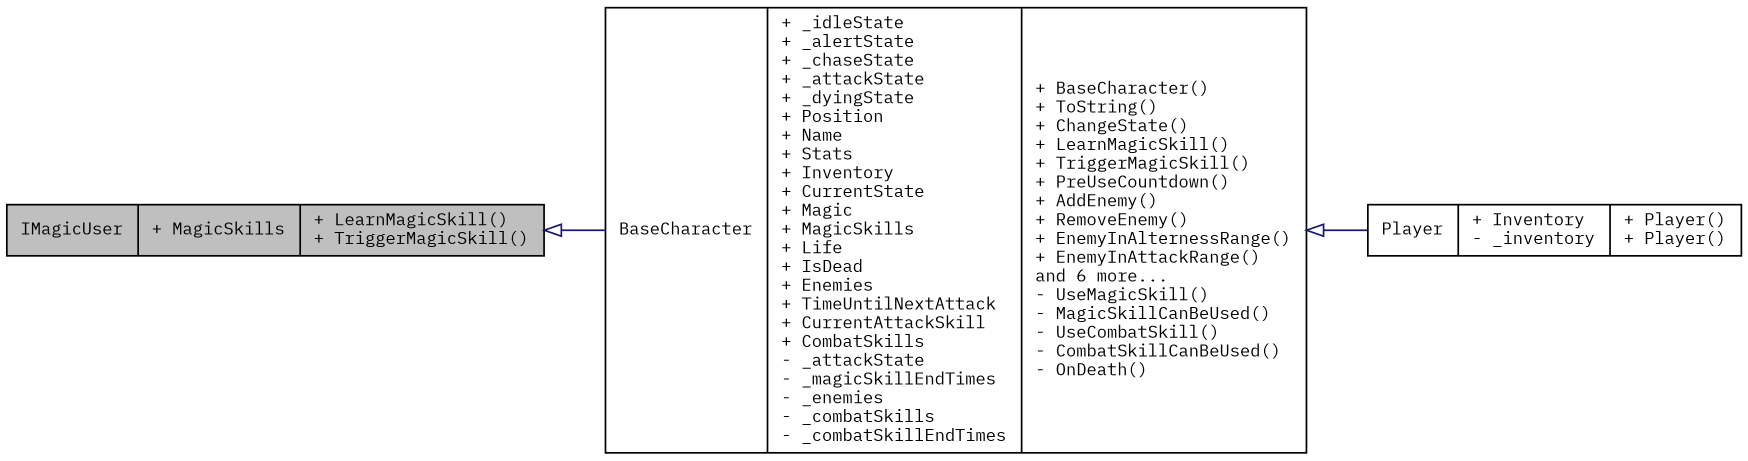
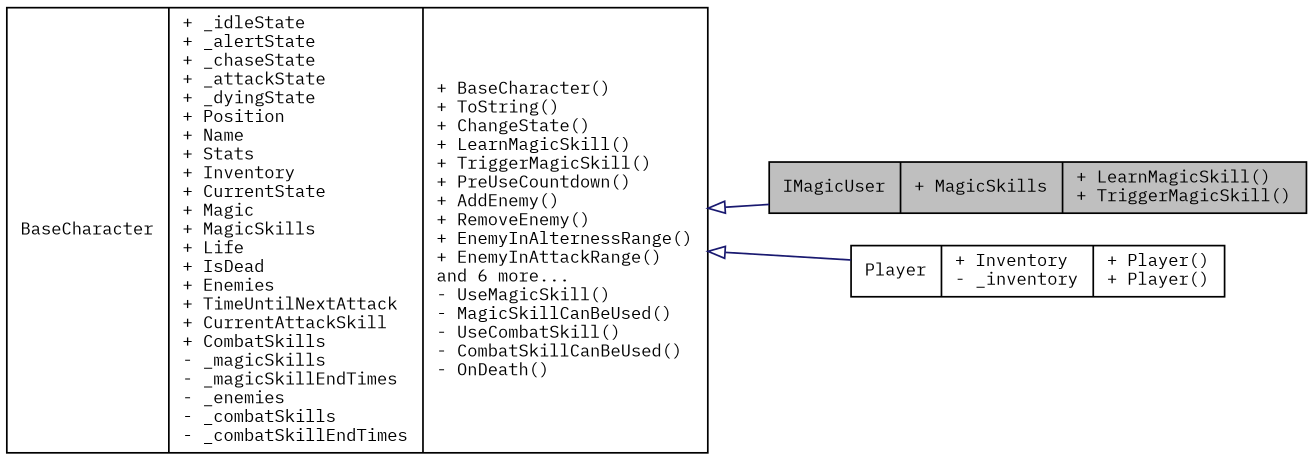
(583, 230) -> (747, 206)
(854, 361) -> (255, 361)
